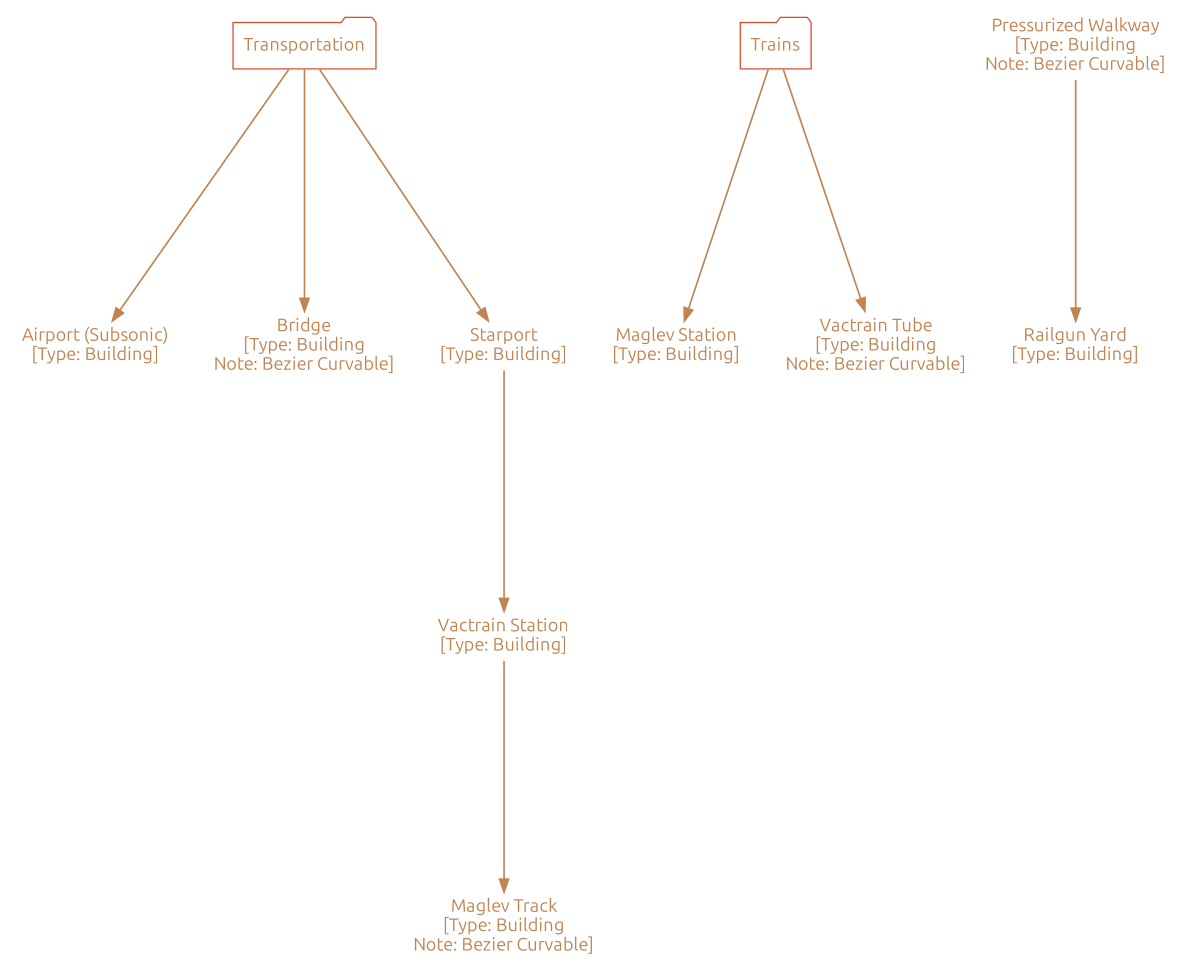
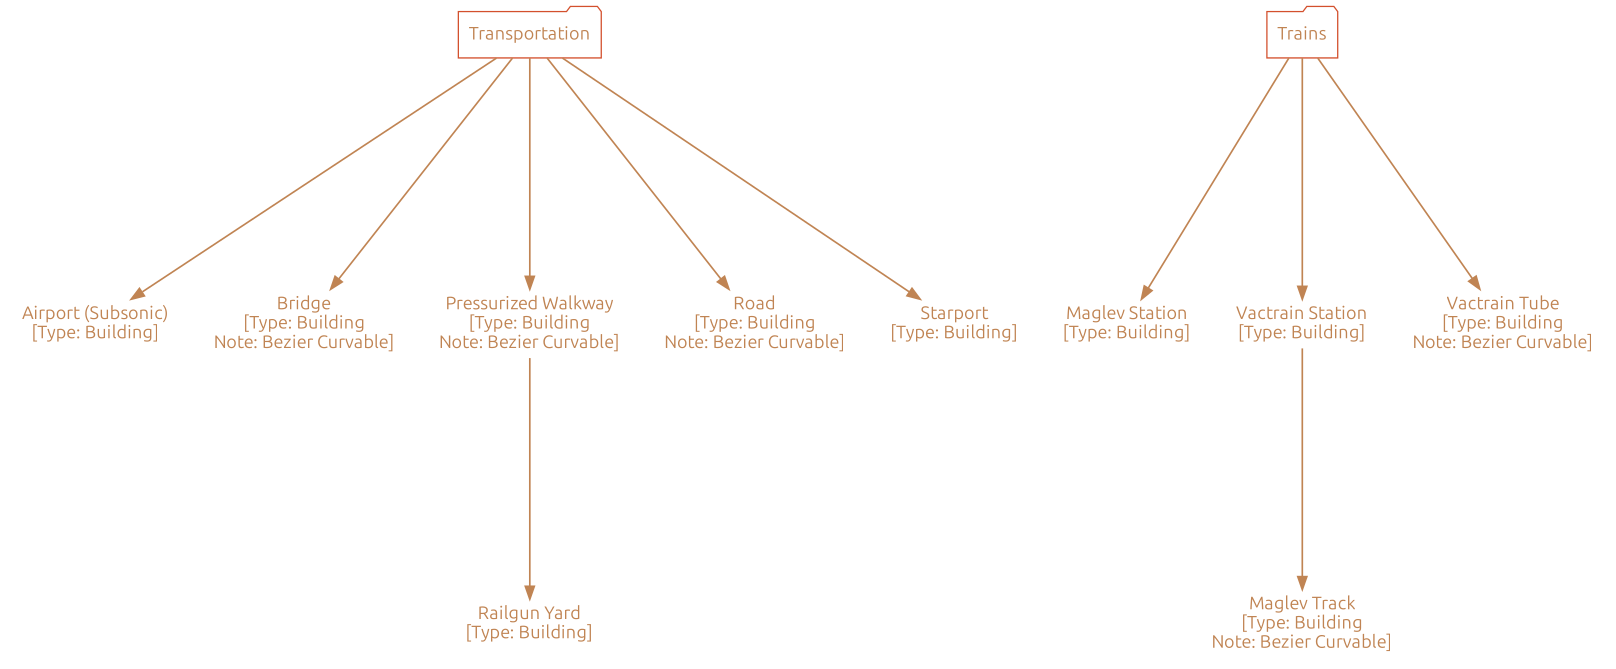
none -> (530, 167)
none -> (755, 324)
(504, 484) -> (1302, 172)
